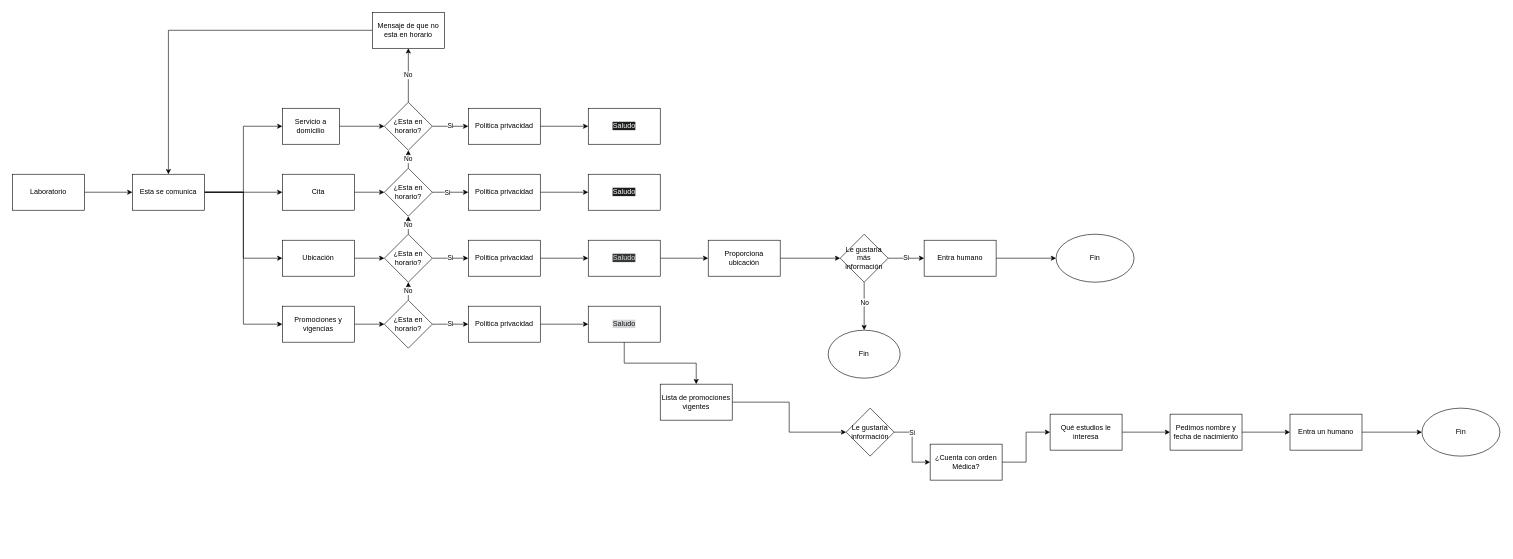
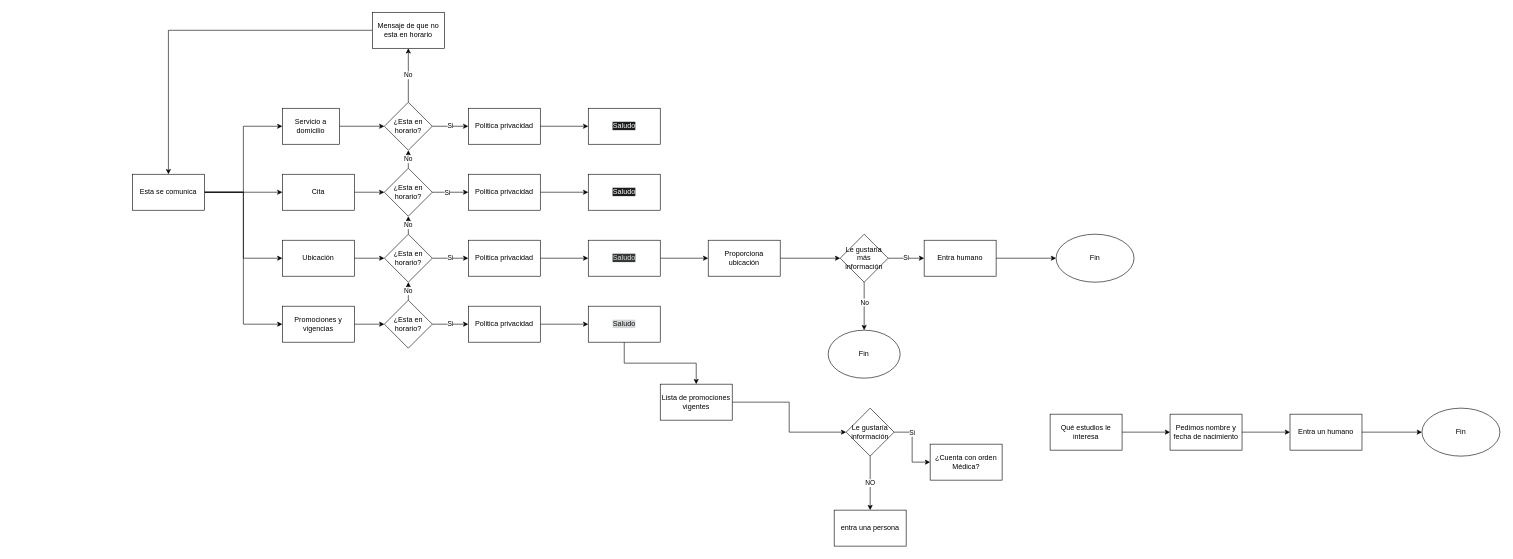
(48, 192) -> none
(126, 192) -> none
(1026, 432) -> none
none -> (870, 482)
none -> (870, 528)
